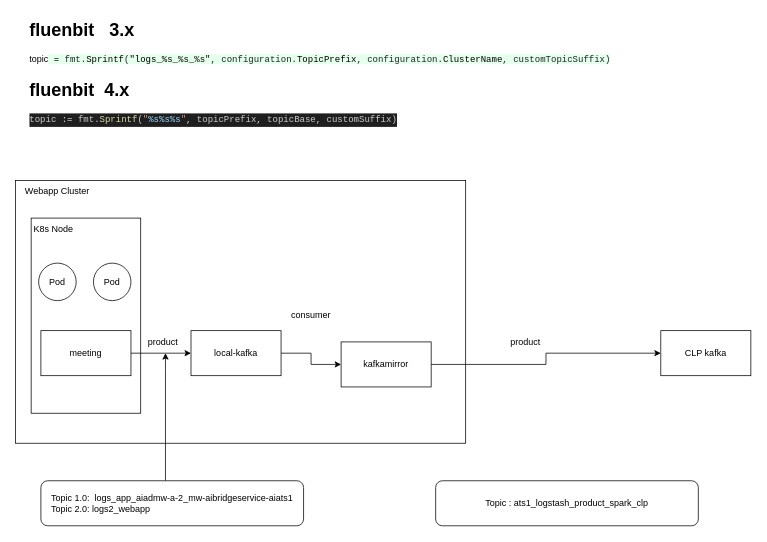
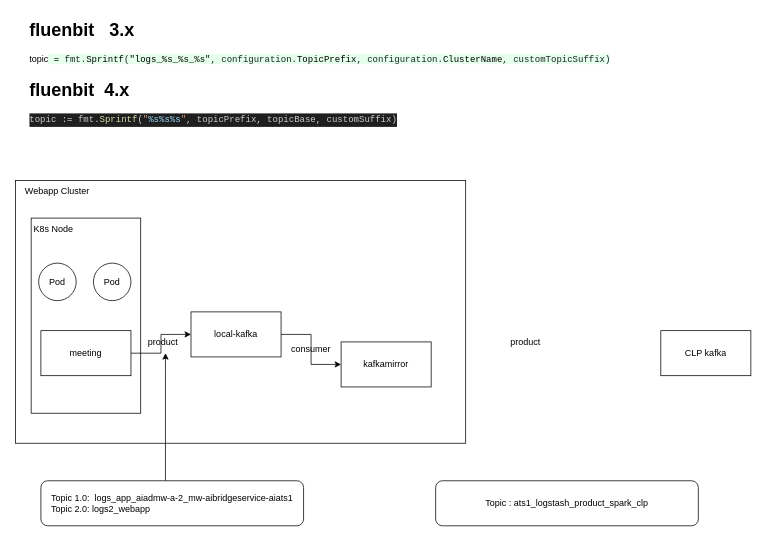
(311, 315) -> (311, 349)
(236, 353) -> (236, 334)
(546, 362) -> none
